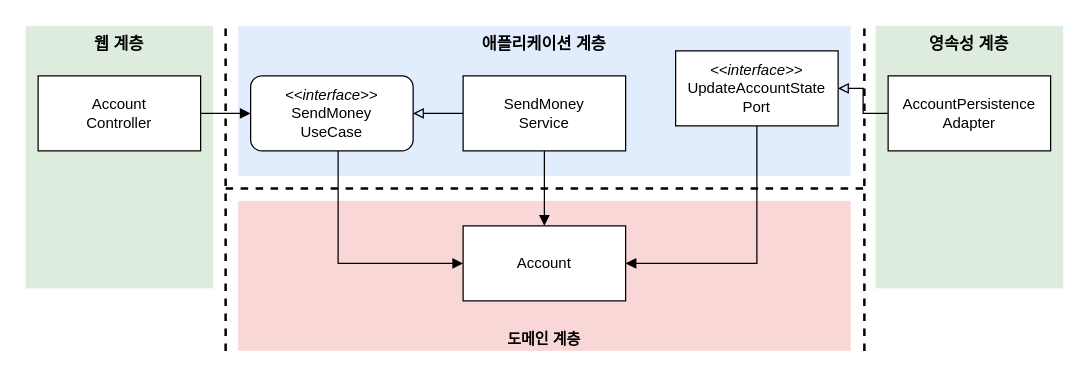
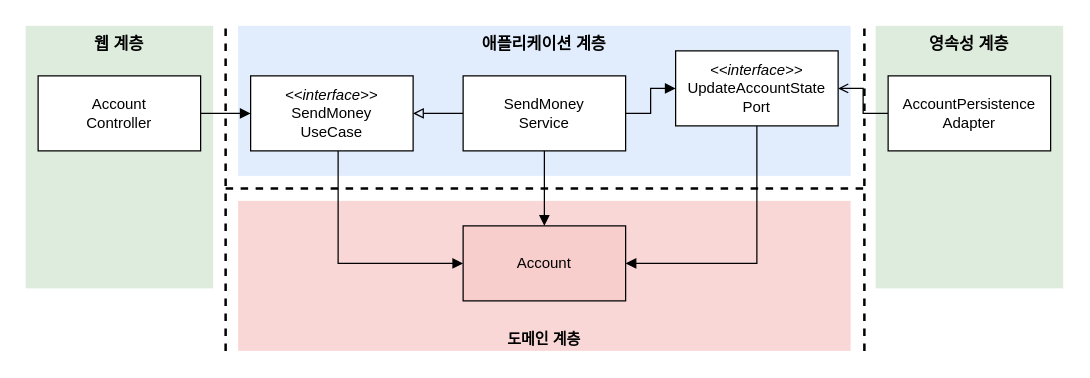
(849, 88) -> (846, 88)
none -> (651, 106)
(332, 113) -> (332, 113)
(544, 263) -> (544, 263)
